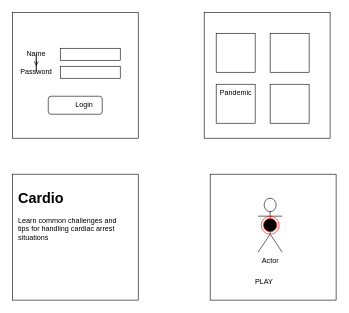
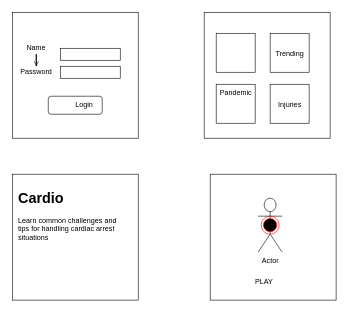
(36, 54) -> (36, 48)
none -> (290, 54)
none -> (290, 105)
